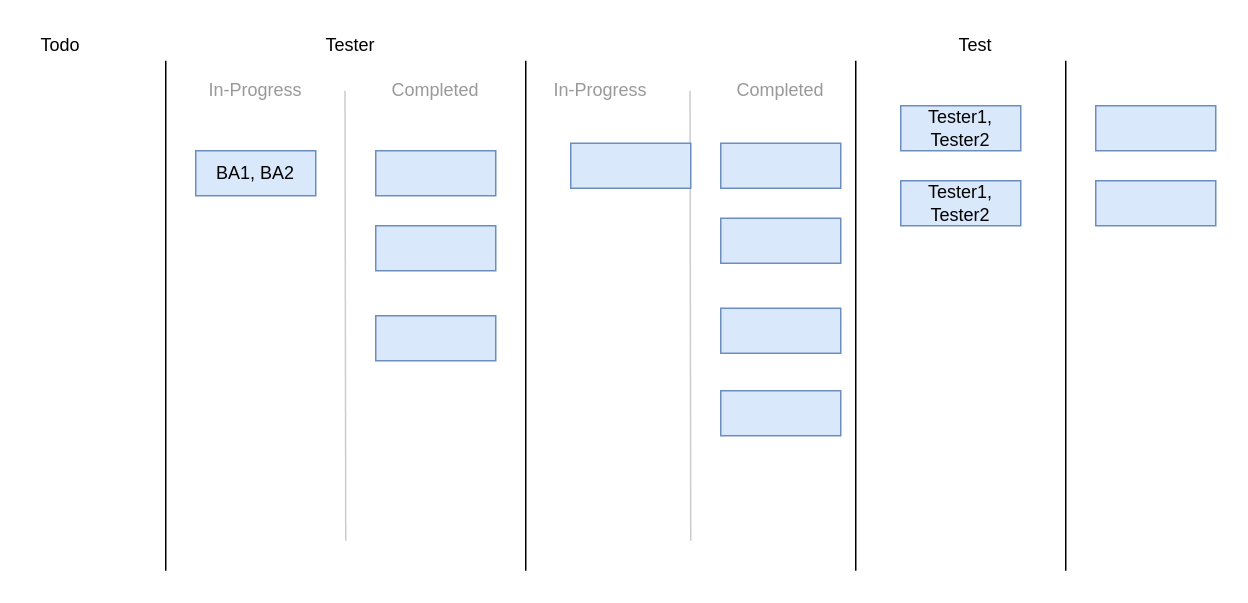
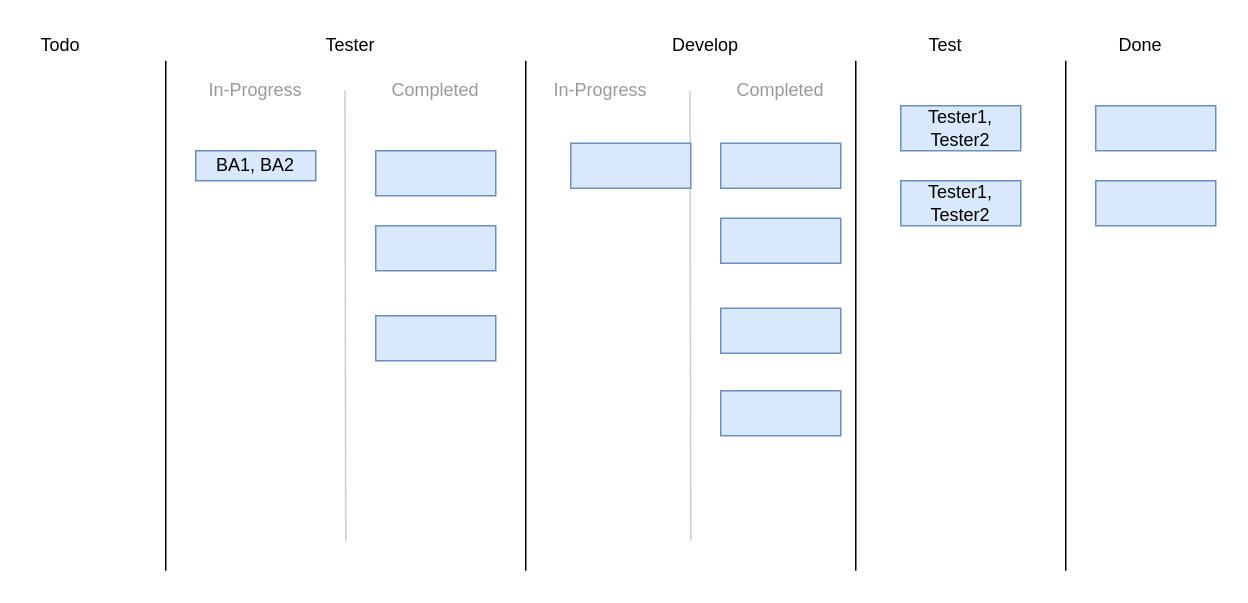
none -> (706, 46)
(976, 46) -> (946, 46)
none -> (1141, 46)
(256, 173) -> (256, 166)
